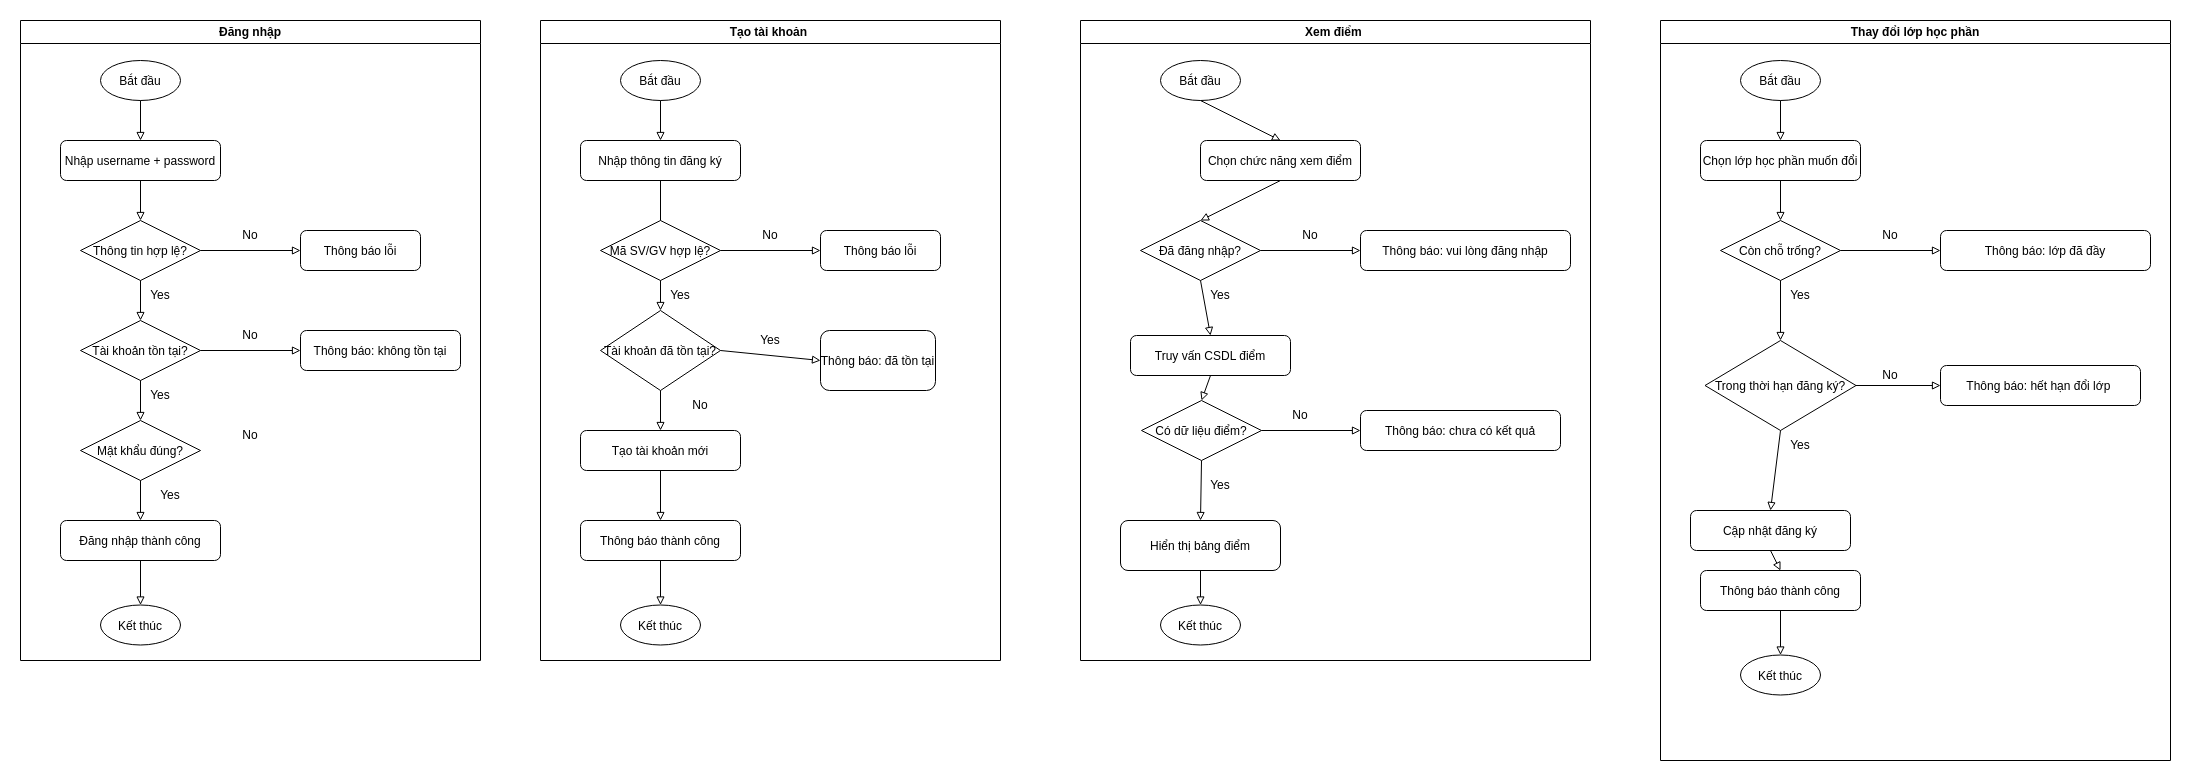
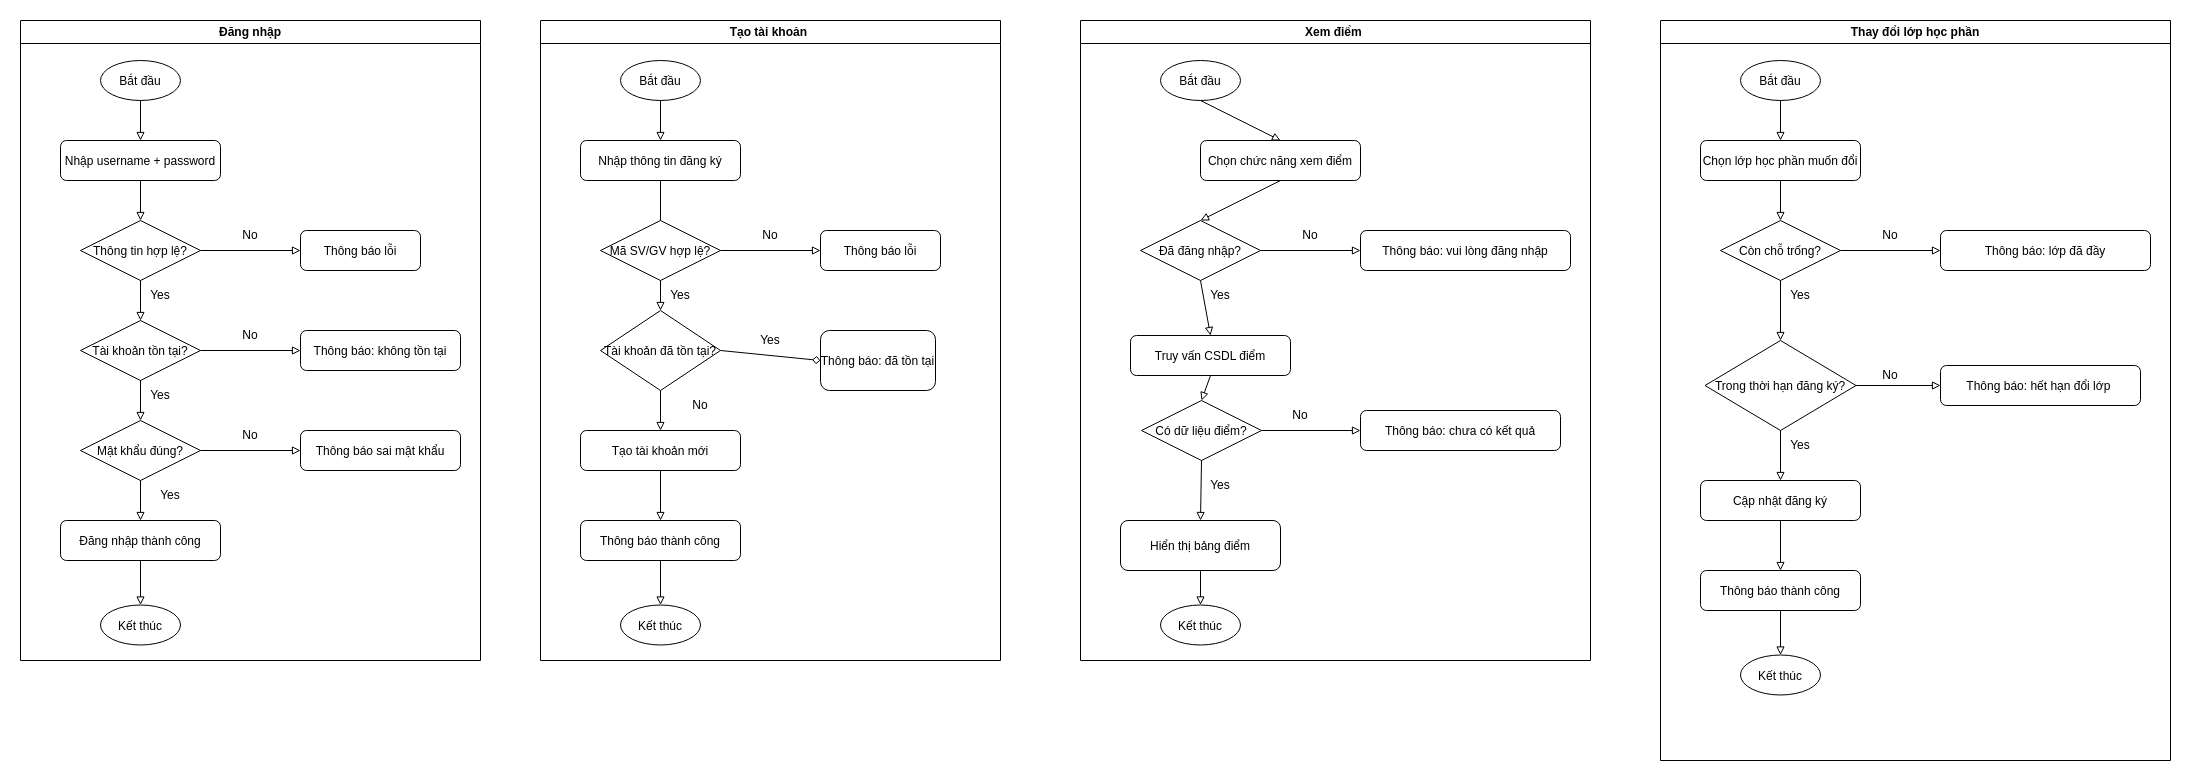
(811, 360) -> (811, 360)
none -> (246, 451)
none -> (381, 451)
(1771, 531) -> (1781, 501)
